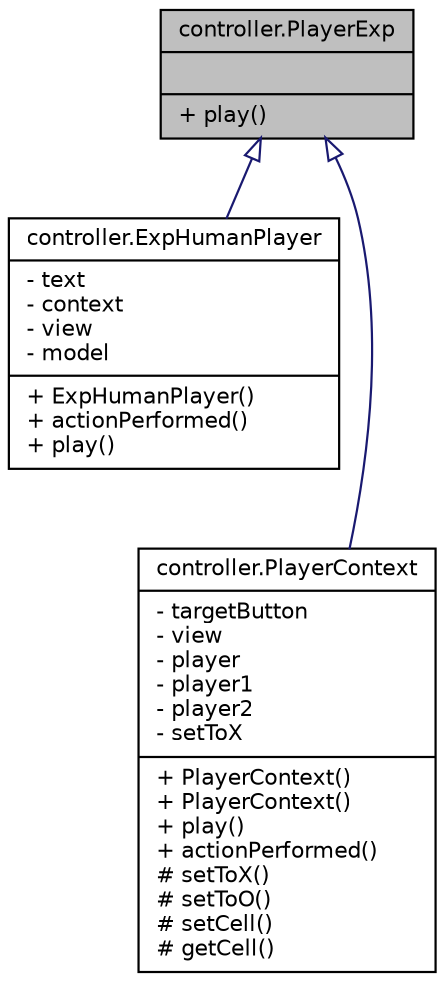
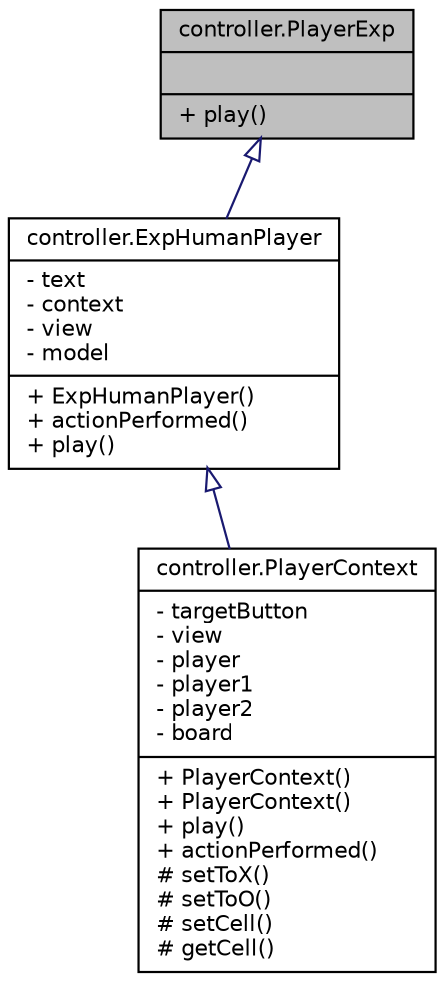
(372, 352) -> (222, 519)
(201, 734) -> (195, 734)
